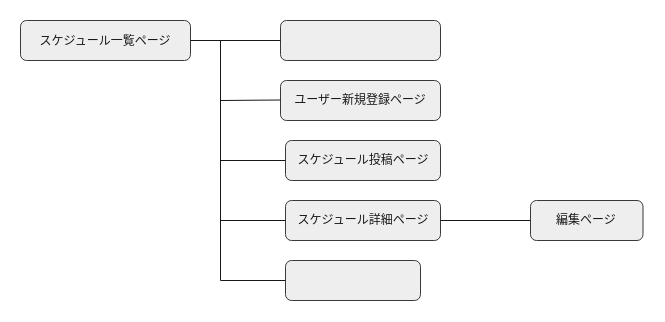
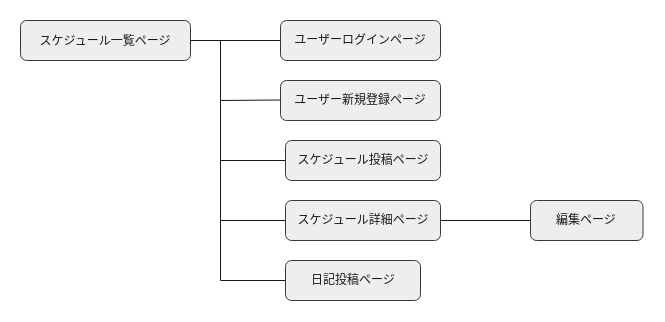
none -> (361, 41)
none -> (353, 281)
